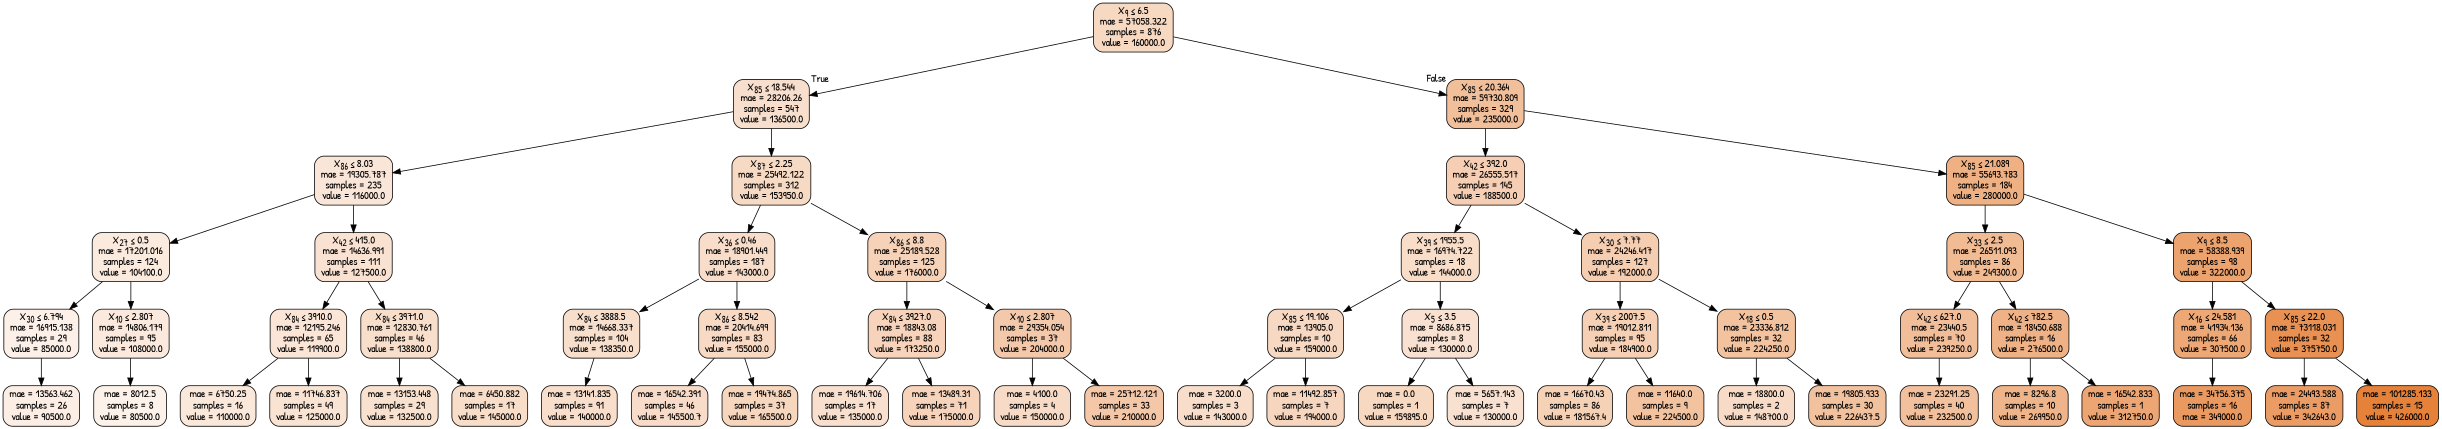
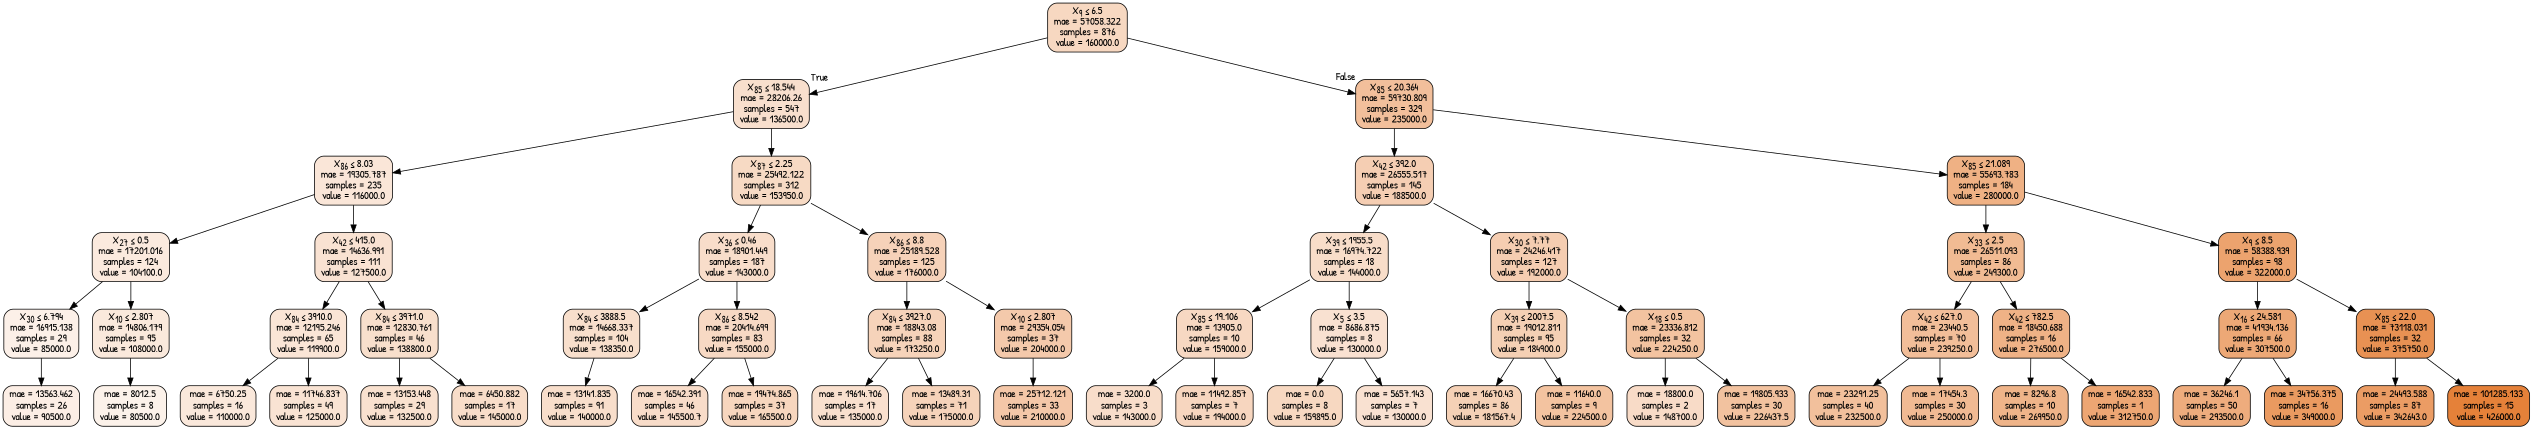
(1032, 406) -> none
(1396, 406) -> (1305, 406)
none -> (1940, 406)
none -> (2212, 406)
(2212, 417) -> (2303, 417)
